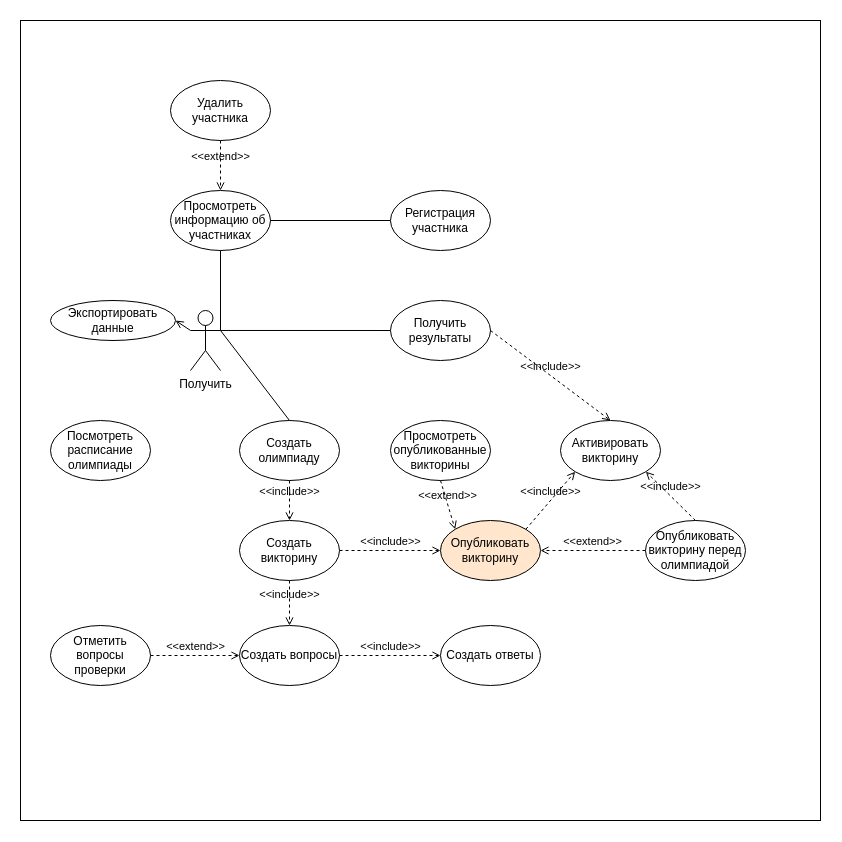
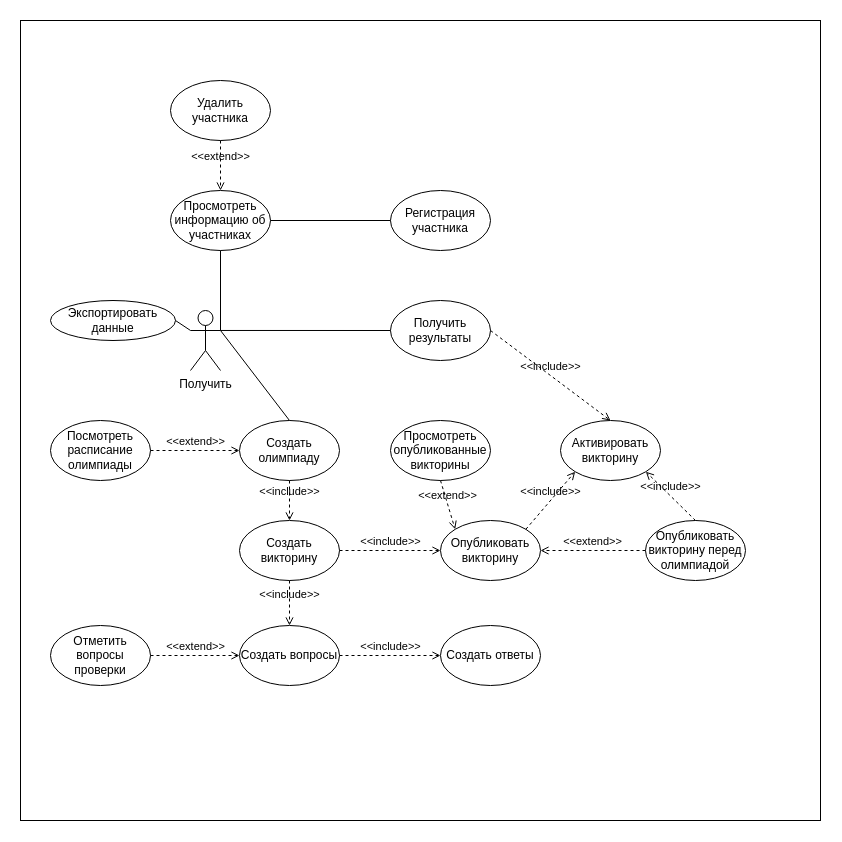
(180, 323) -> (179, 323)
none -> (194, 451)
(491, 551) -> (491, 551)
